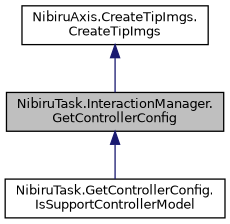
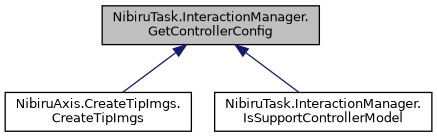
(115, 75) -> (149, 73)
(115, 198) -> (323, 112)
